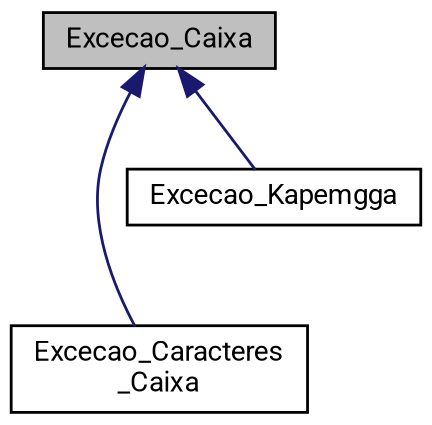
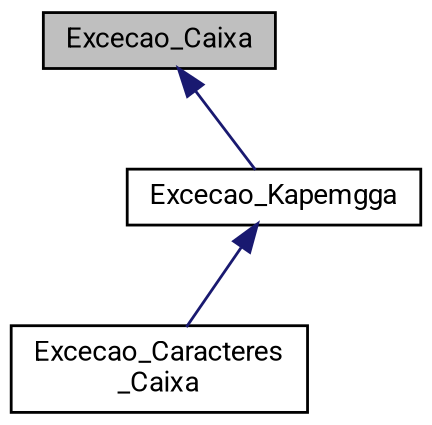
(98, 210) -> (214, 287)
